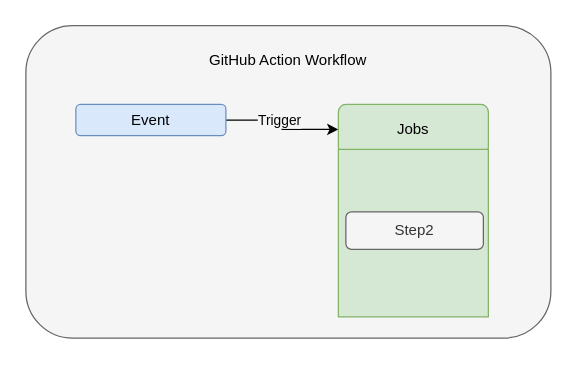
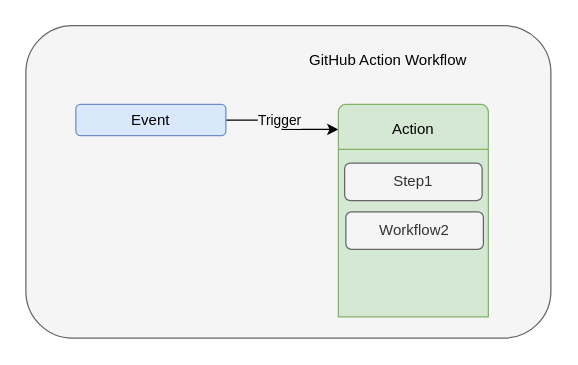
(288, 61) -> (388, 61)
(413, 129) -> (413, 129)
none -> (413, 182)
(414, 231) -> (414, 231)
